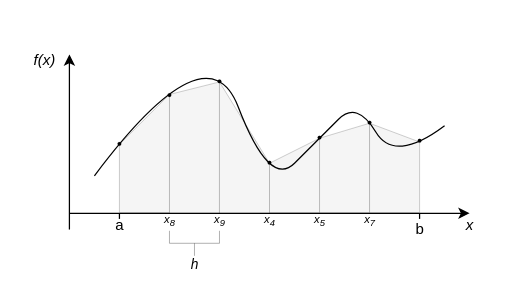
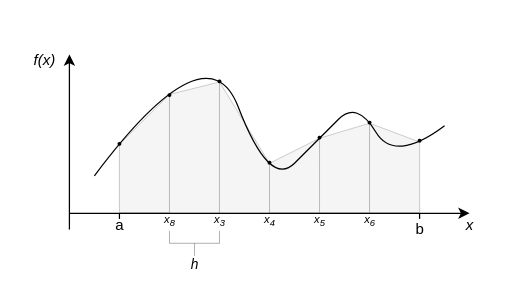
(220, 221) -> (220, 221)
(370, 221) -> (370, 221)
